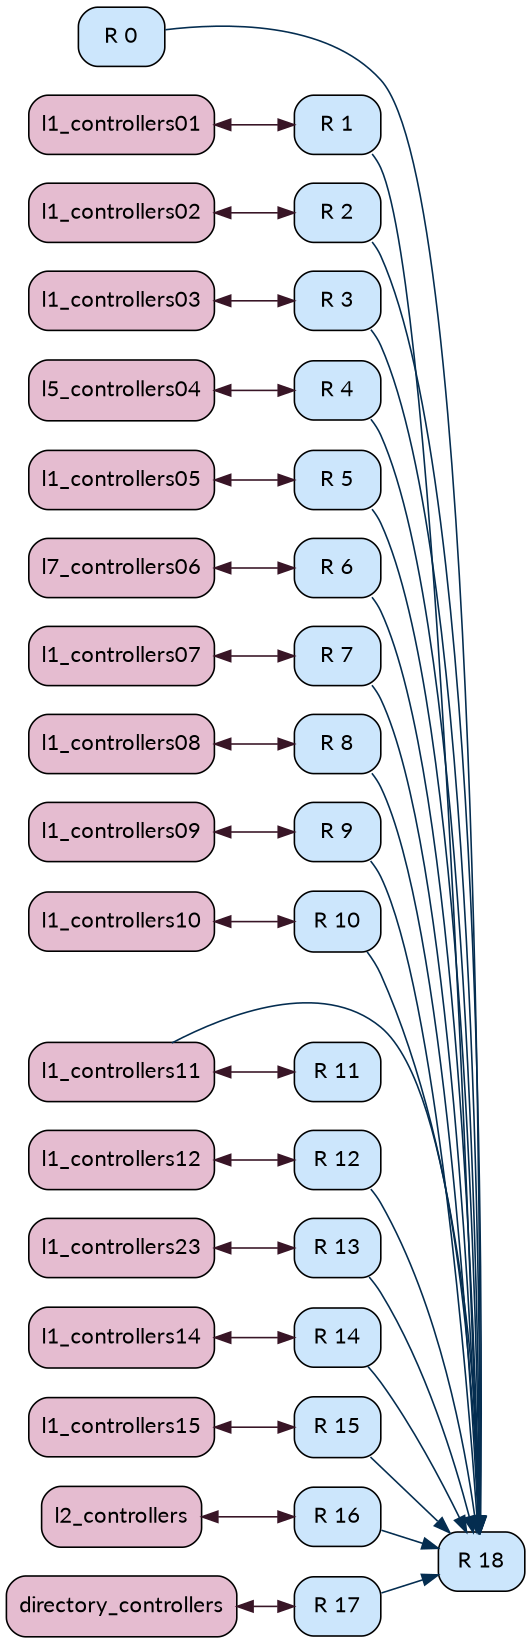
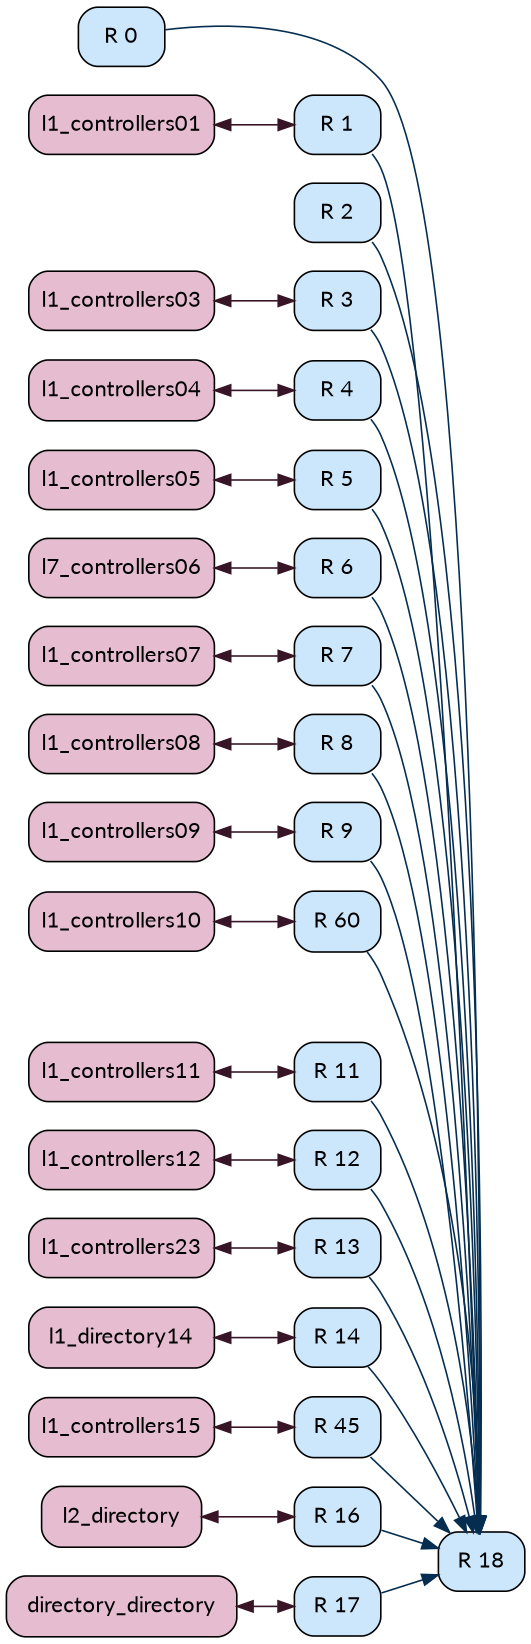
(122, 213) -> none
(122, 390) -> (122, 390)
(338, 922) -> (338, 922)
(401, 1054) -> (447, 1302)
(122, 1338) -> (122, 1338)
(338, 1427) -> (338, 1427)
(122, 1517) -> (122, 1517)
(122, 1606) -> (122, 1606)
